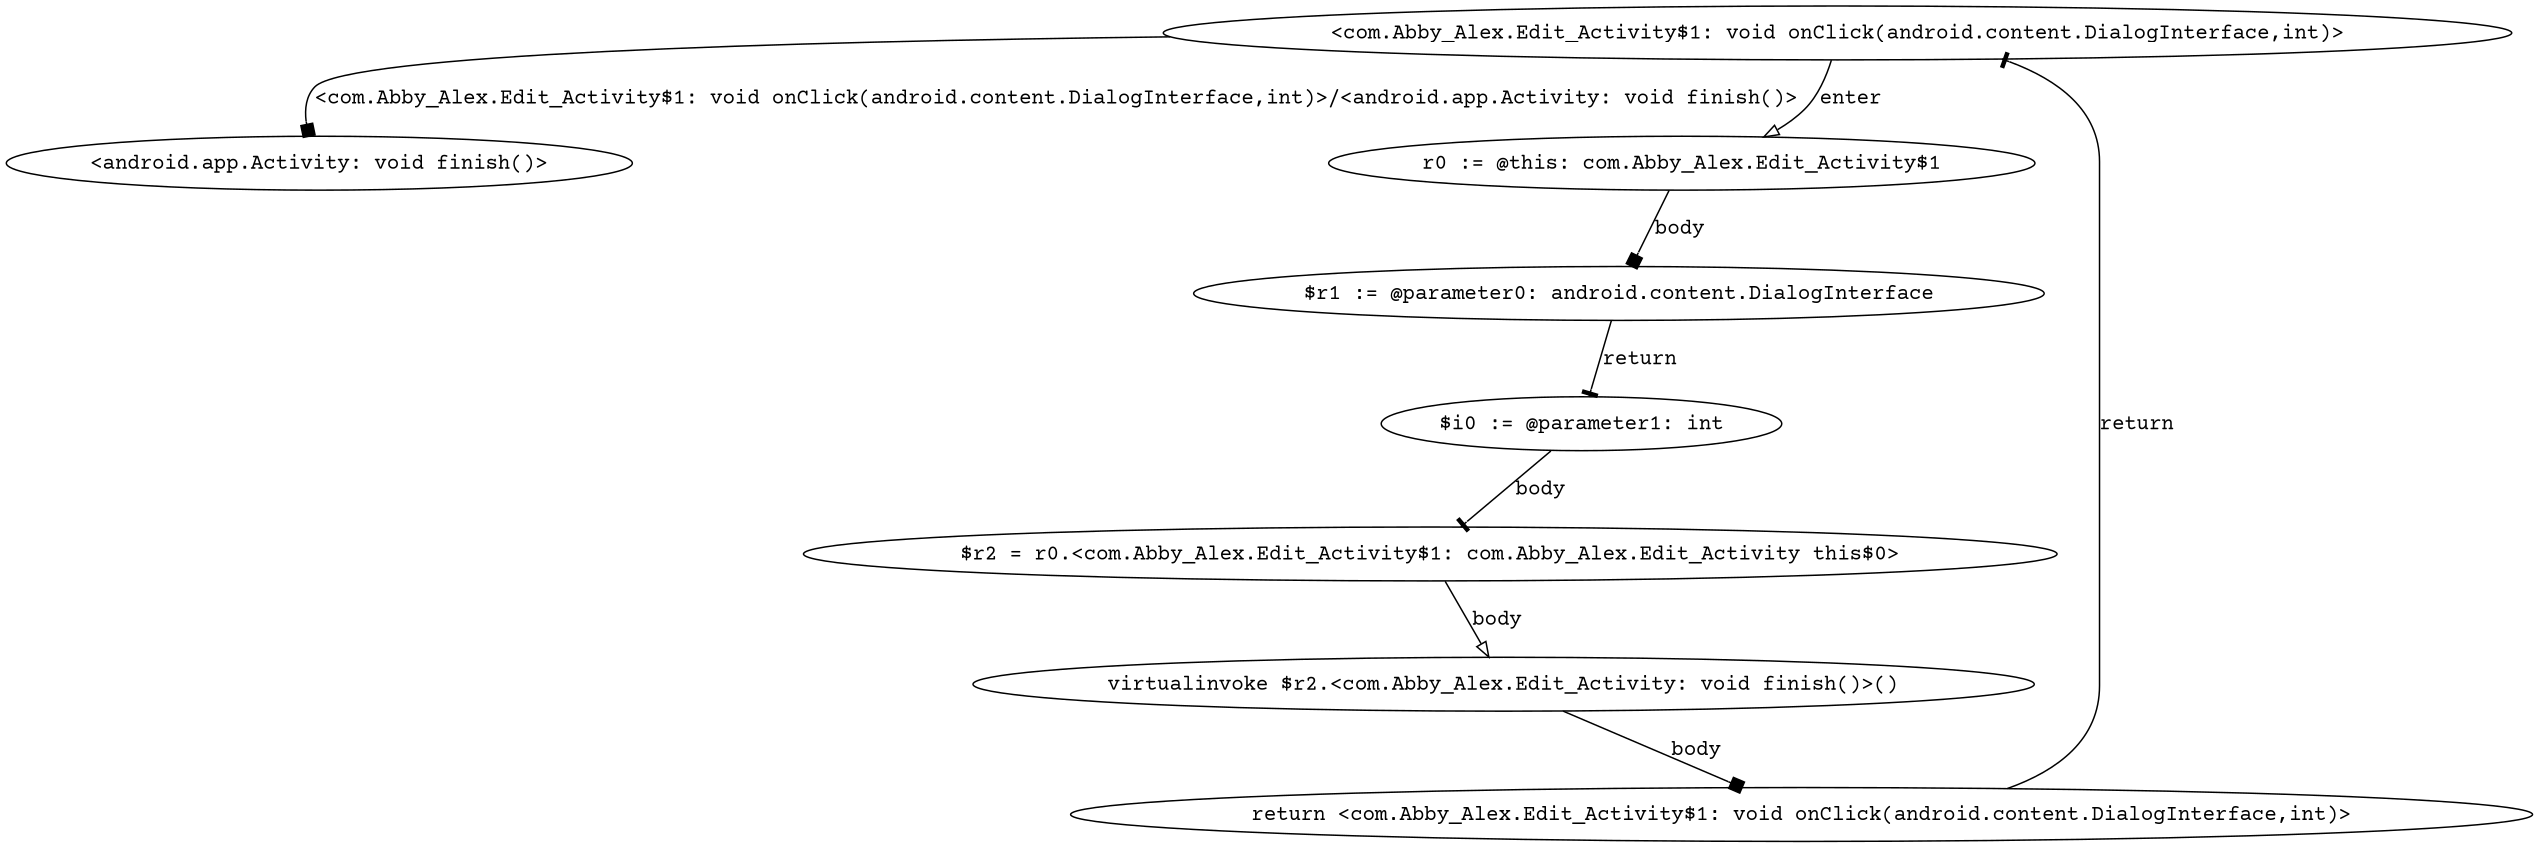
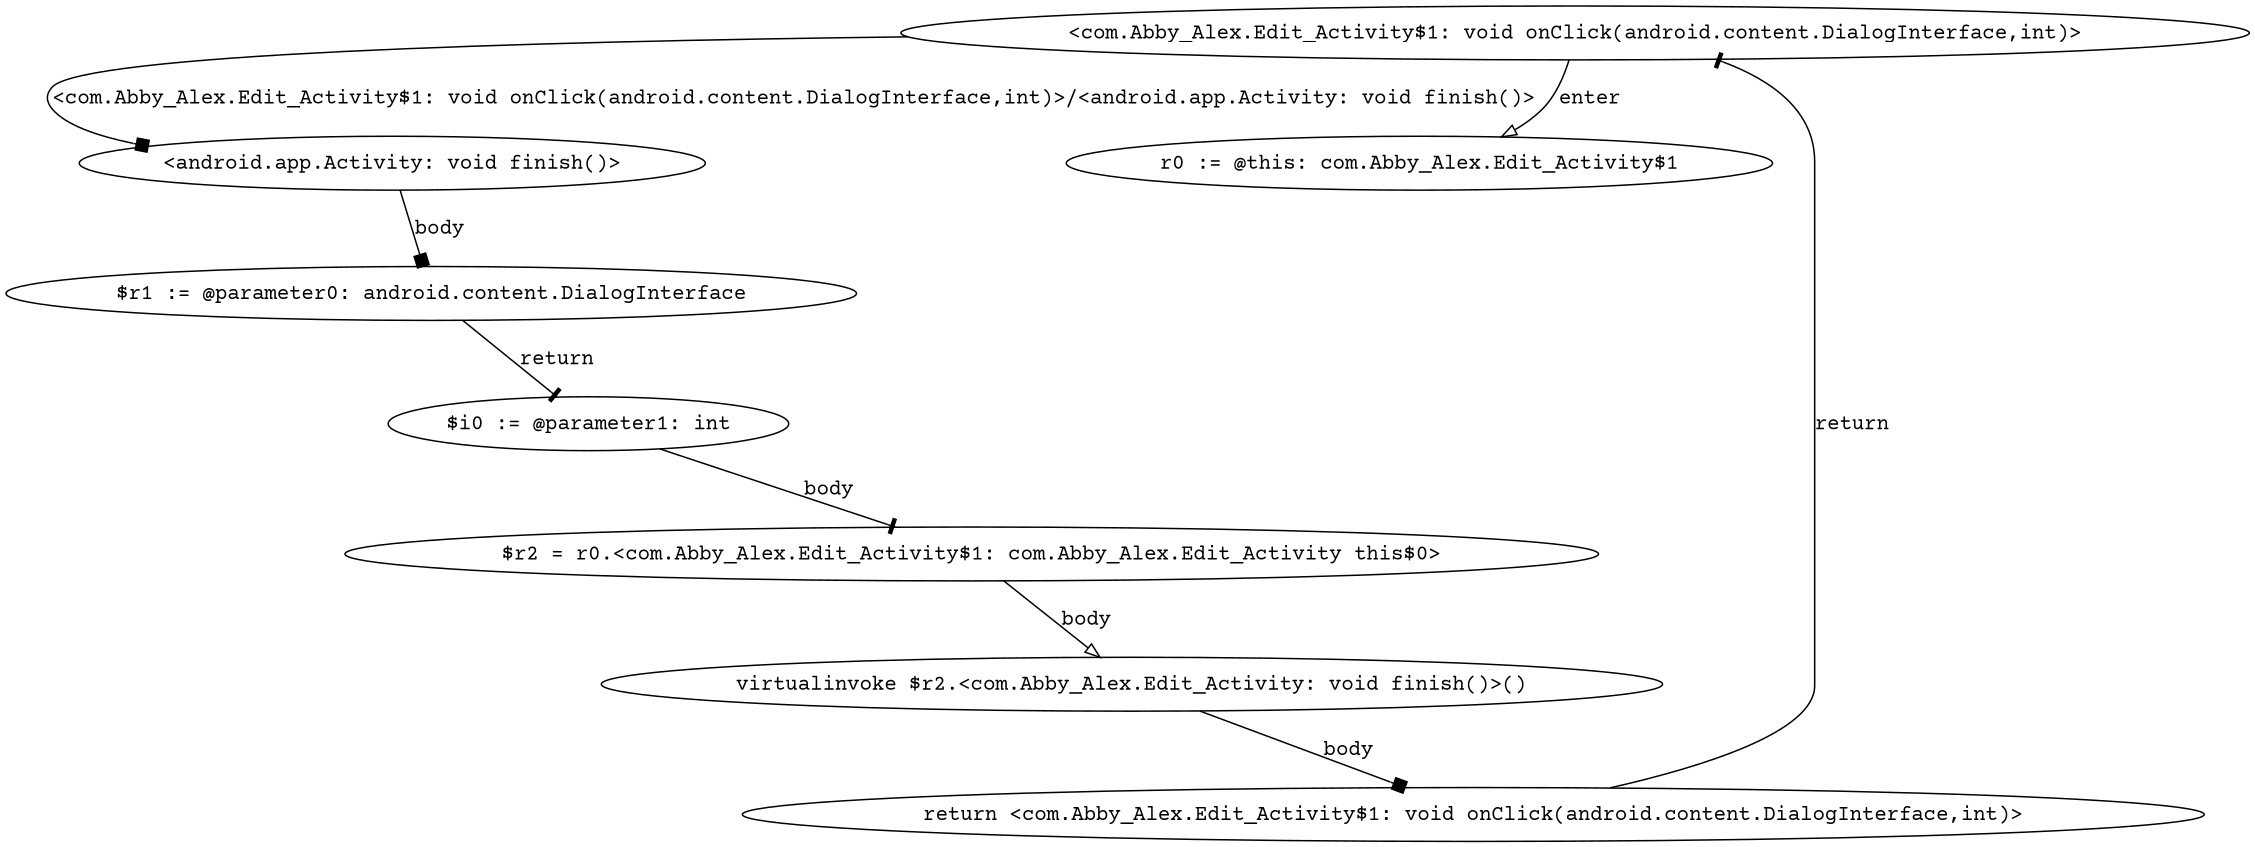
(1654, 221) -> (410, 221)
